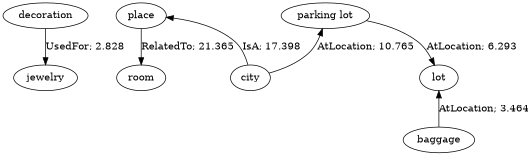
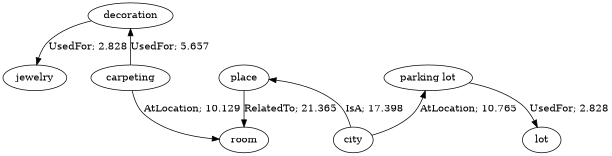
(472, 47) -> (569, 109)
none -> (131, 78)
(439, 140) -> none
